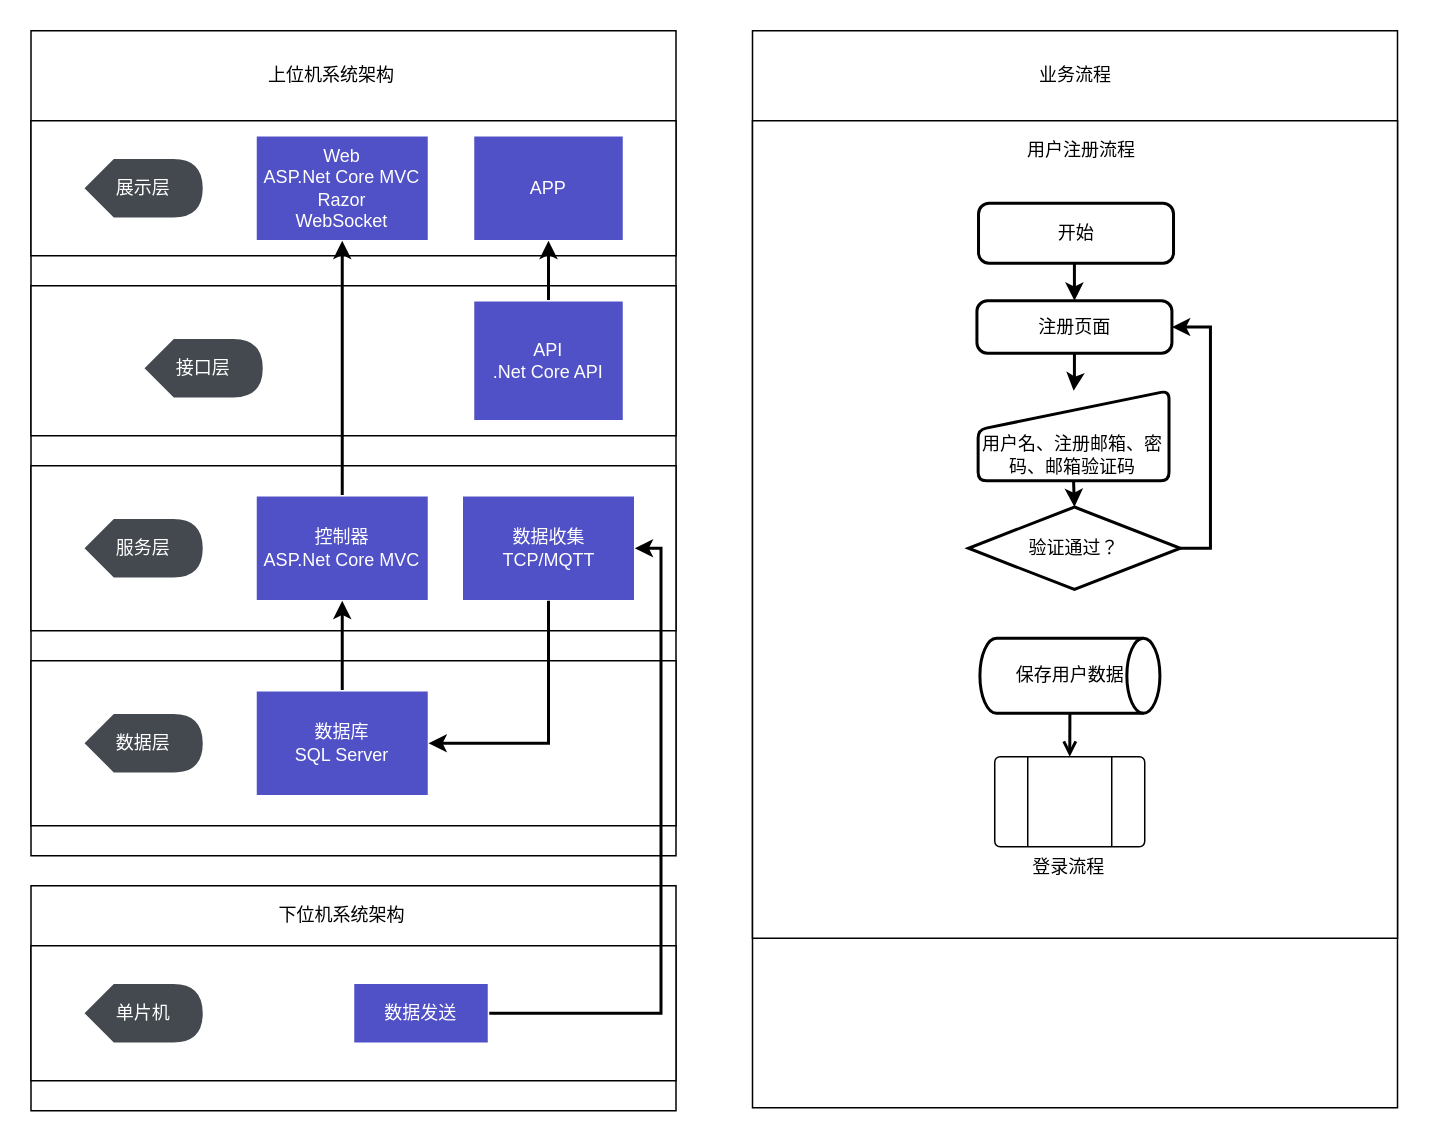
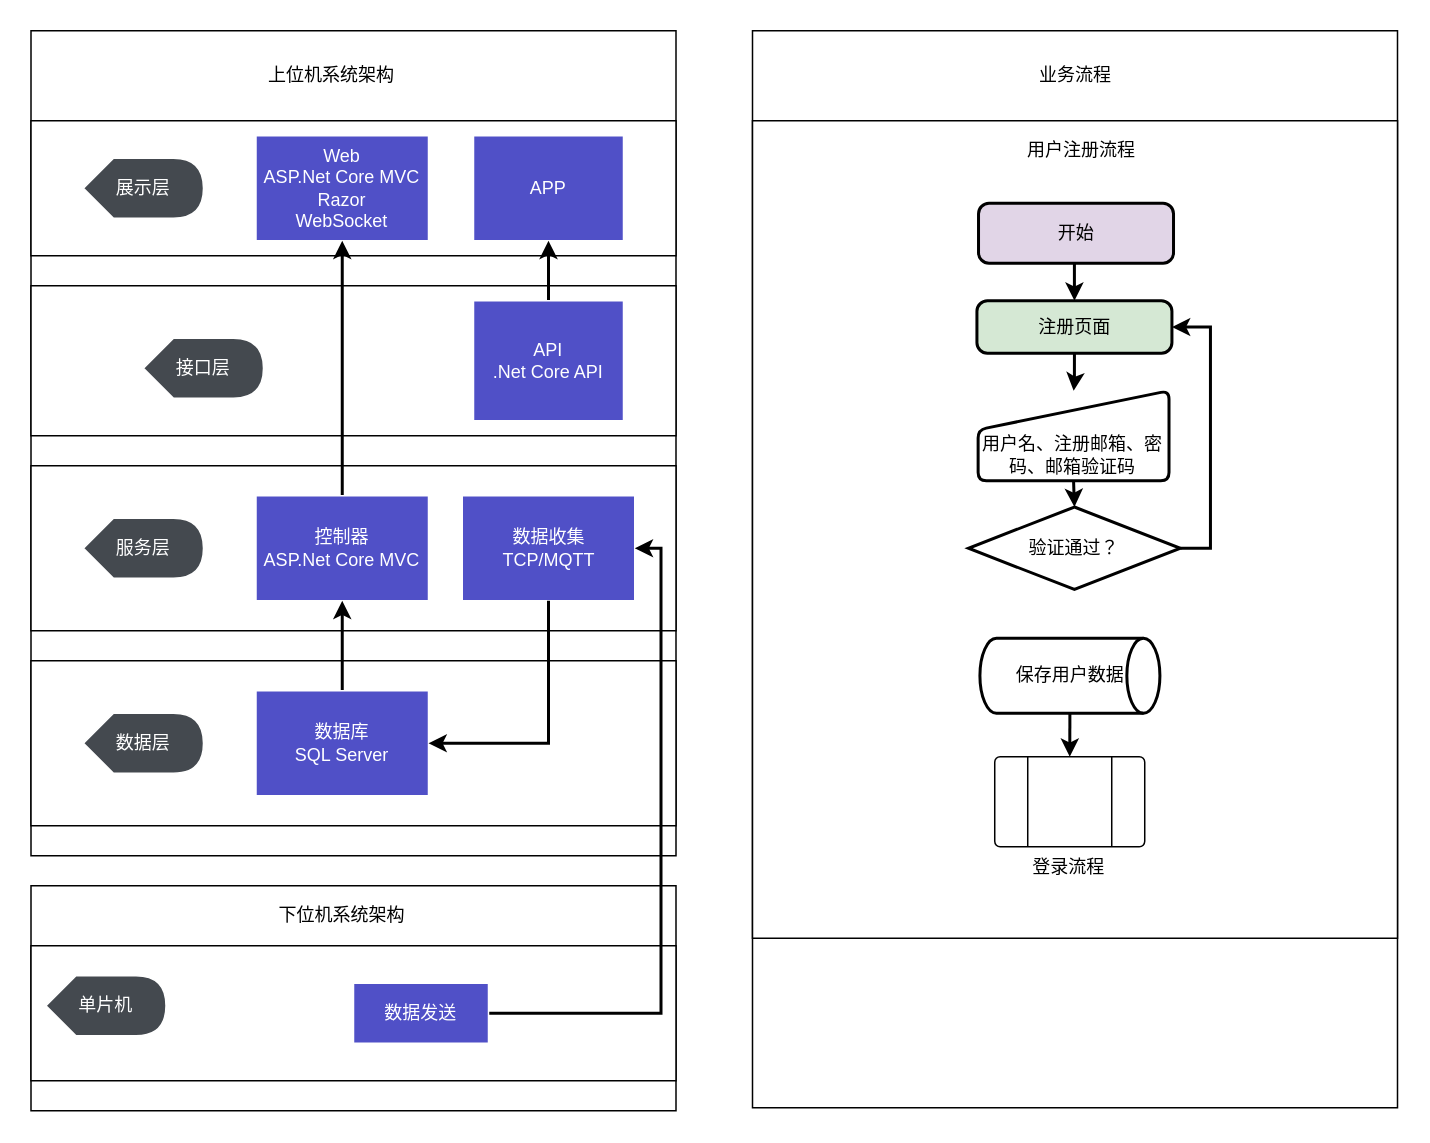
(1076, 233) -> (1076, 233)
(1074, 327) -> (1074, 327)
(1070, 743) -> (1070, 741)
(143, 1013) -> (106, 1006)
